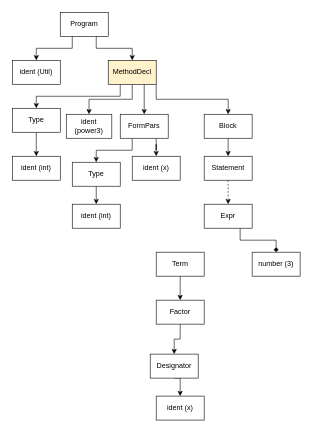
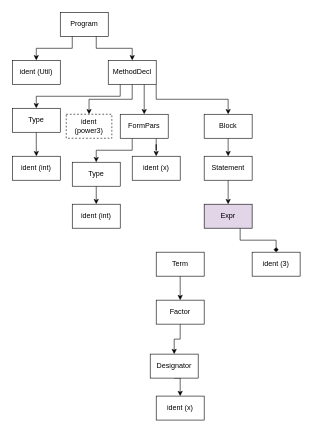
(132, 72) -> (132, 72)
(89, 126) -> (89, 126)
(228, 189) -> (228, 189)
(228, 216) -> (228, 216)
(276, 264) -> (276, 264)
